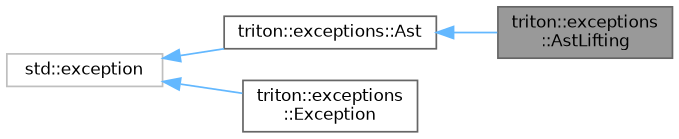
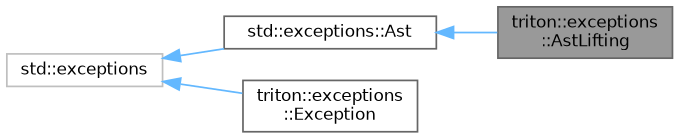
(330, 33) -> (330, 33)
(85, 70) -> (85, 70)
